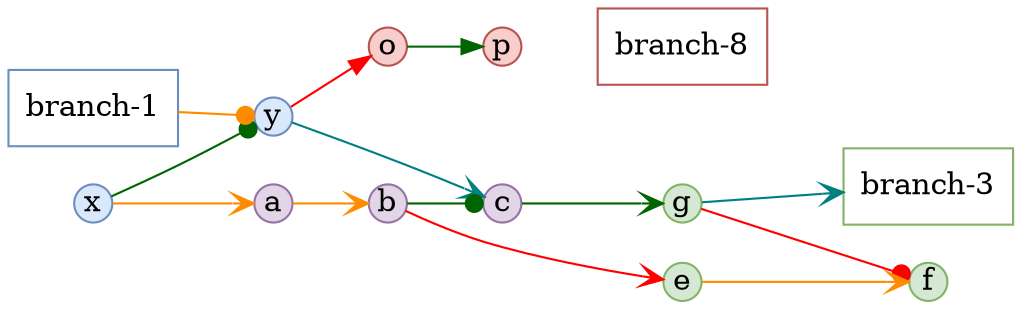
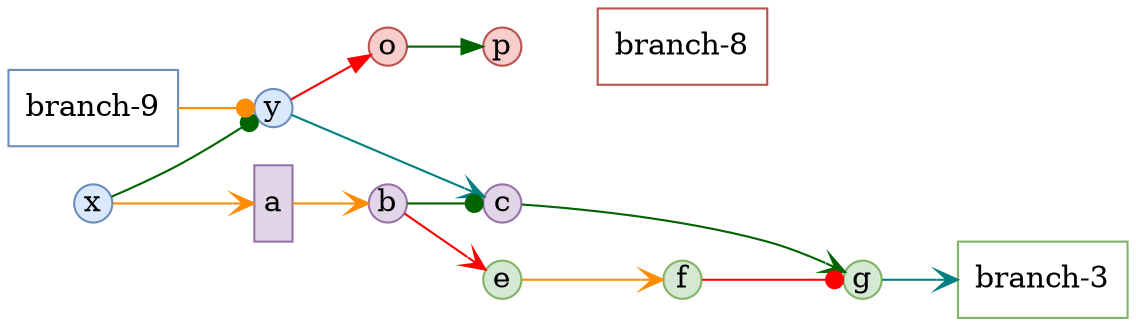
(93, 108) -> (93, 108)
(273, 203) -> (273, 203)
(797, 240) -> (764, 280)
